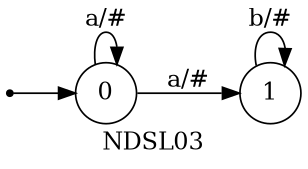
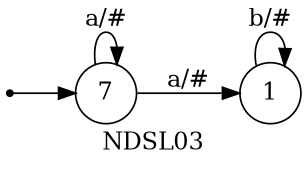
(106, 93) -> (106, 93)
